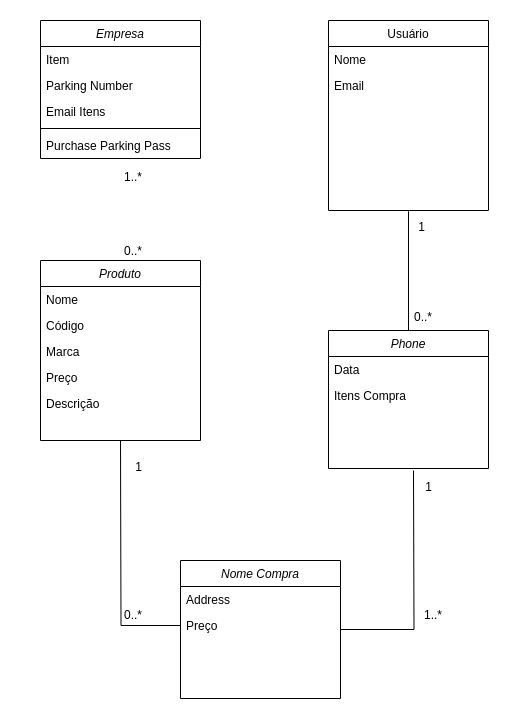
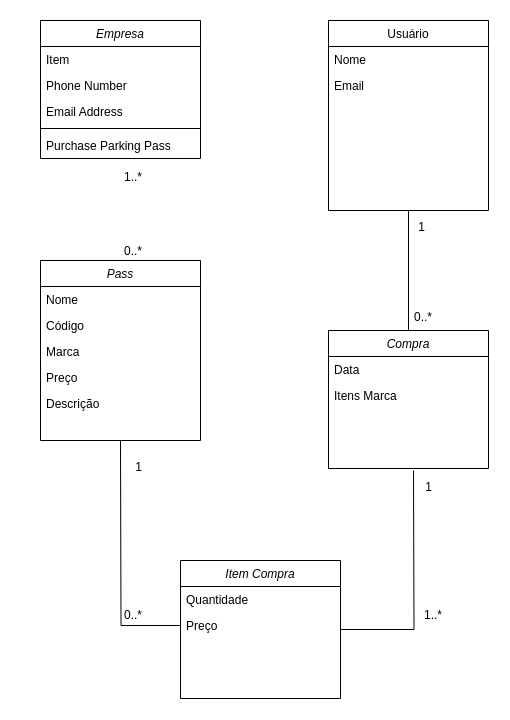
(90, 86) -> (85, 86)
(78, 112) -> (85, 112)
(120, 274) -> (120, 274)
(408, 344) -> (408, 344)
(373, 396) -> (369, 396)
(260, 574) -> (260, 574)
(210, 600) -> (218, 600)
